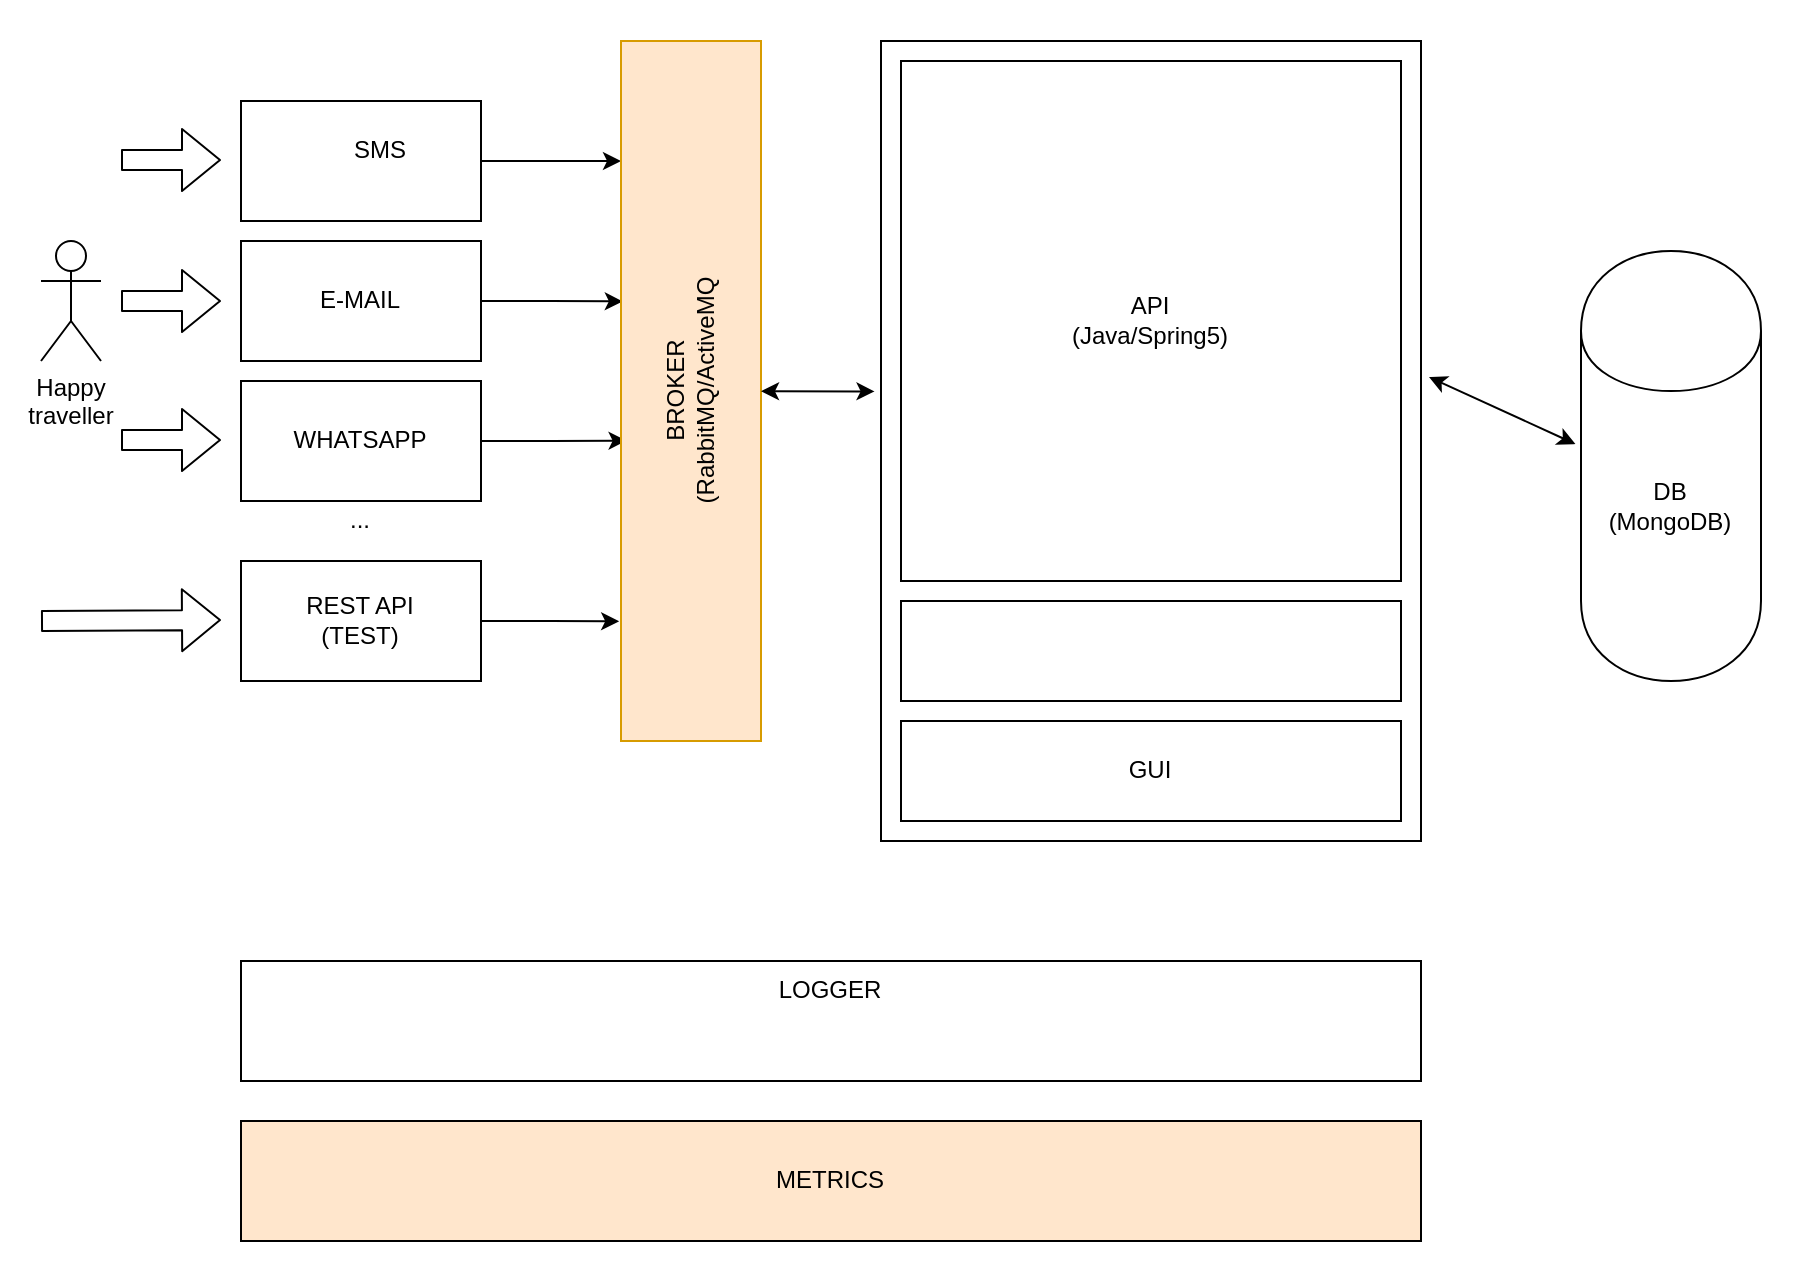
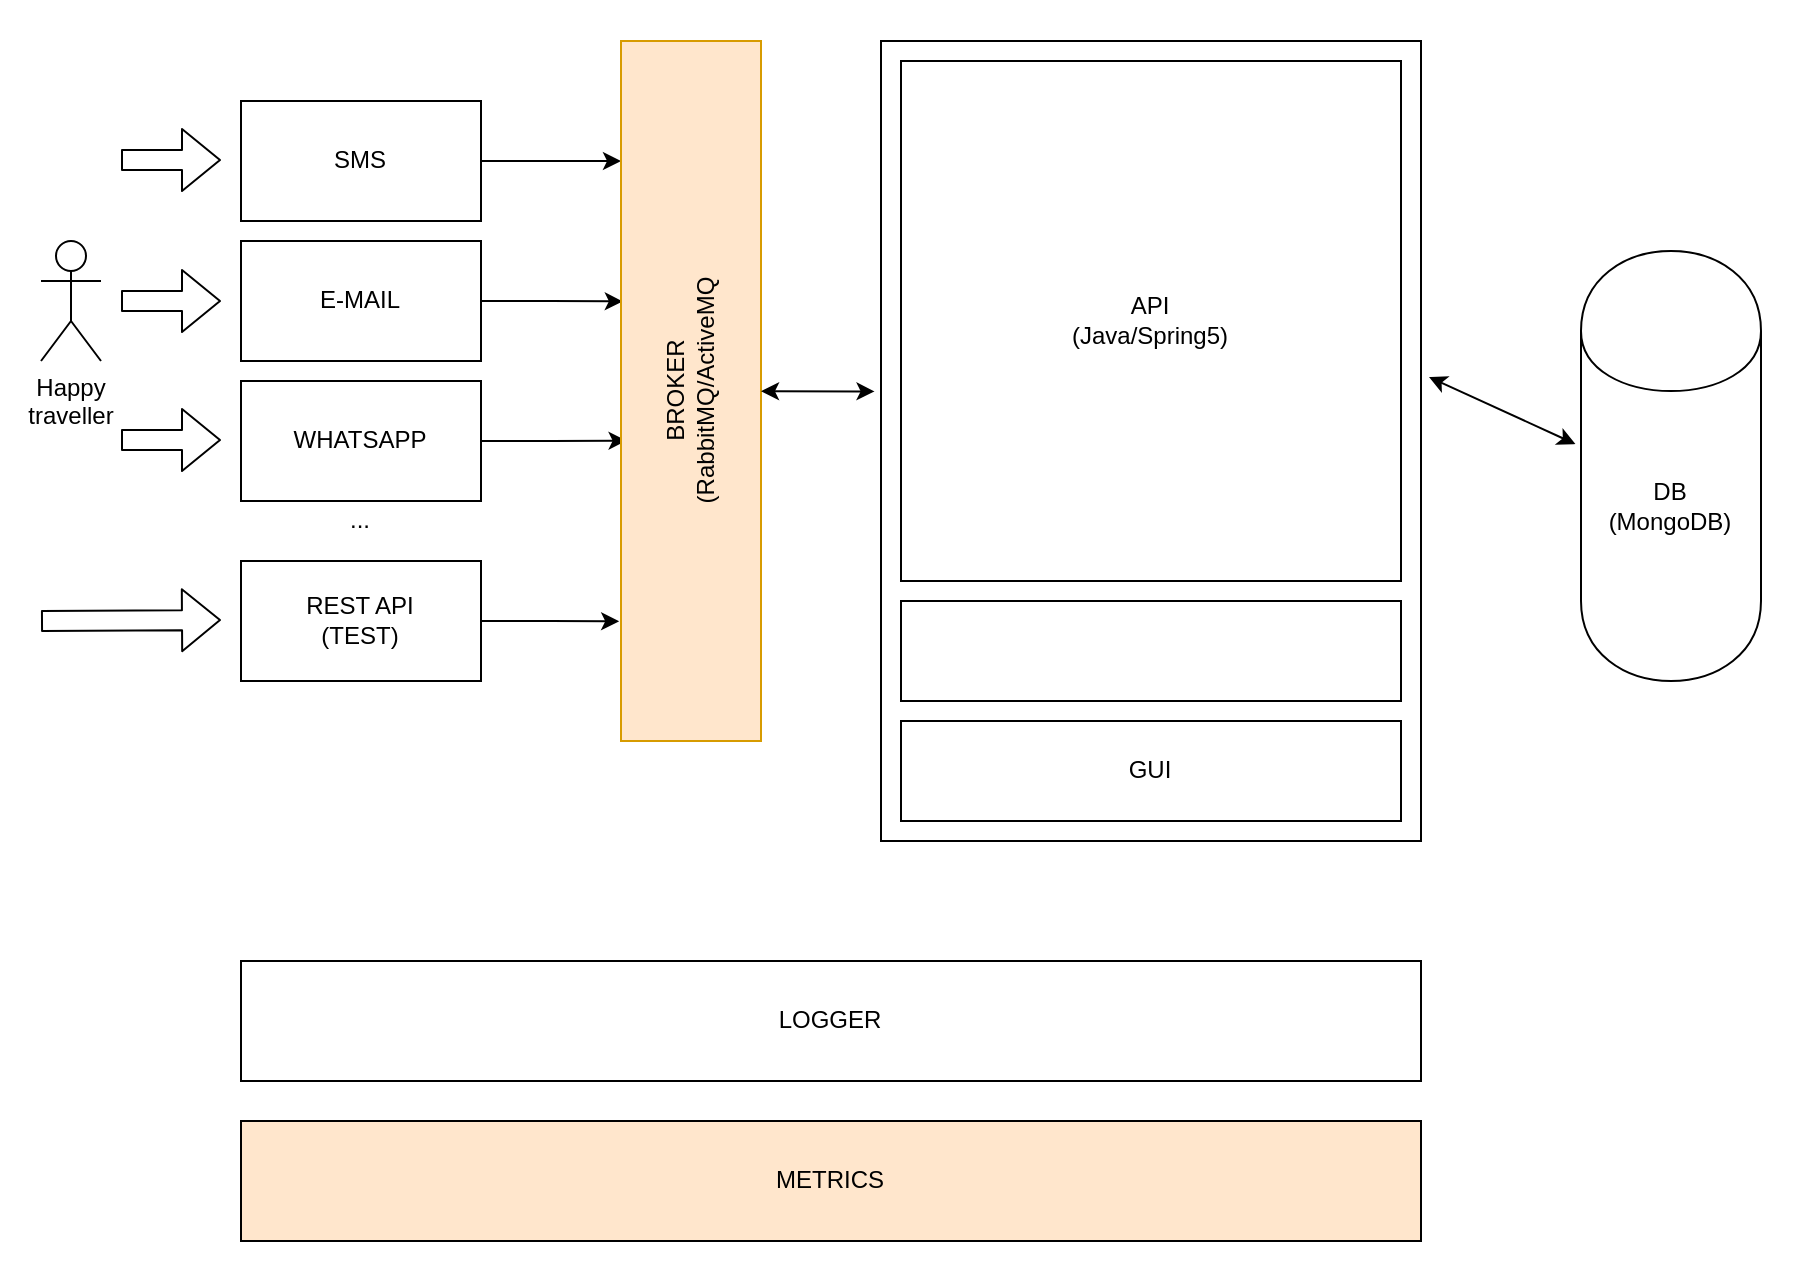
(381, 151) -> (361, 161)
(831, 991) -> (831, 1021)
